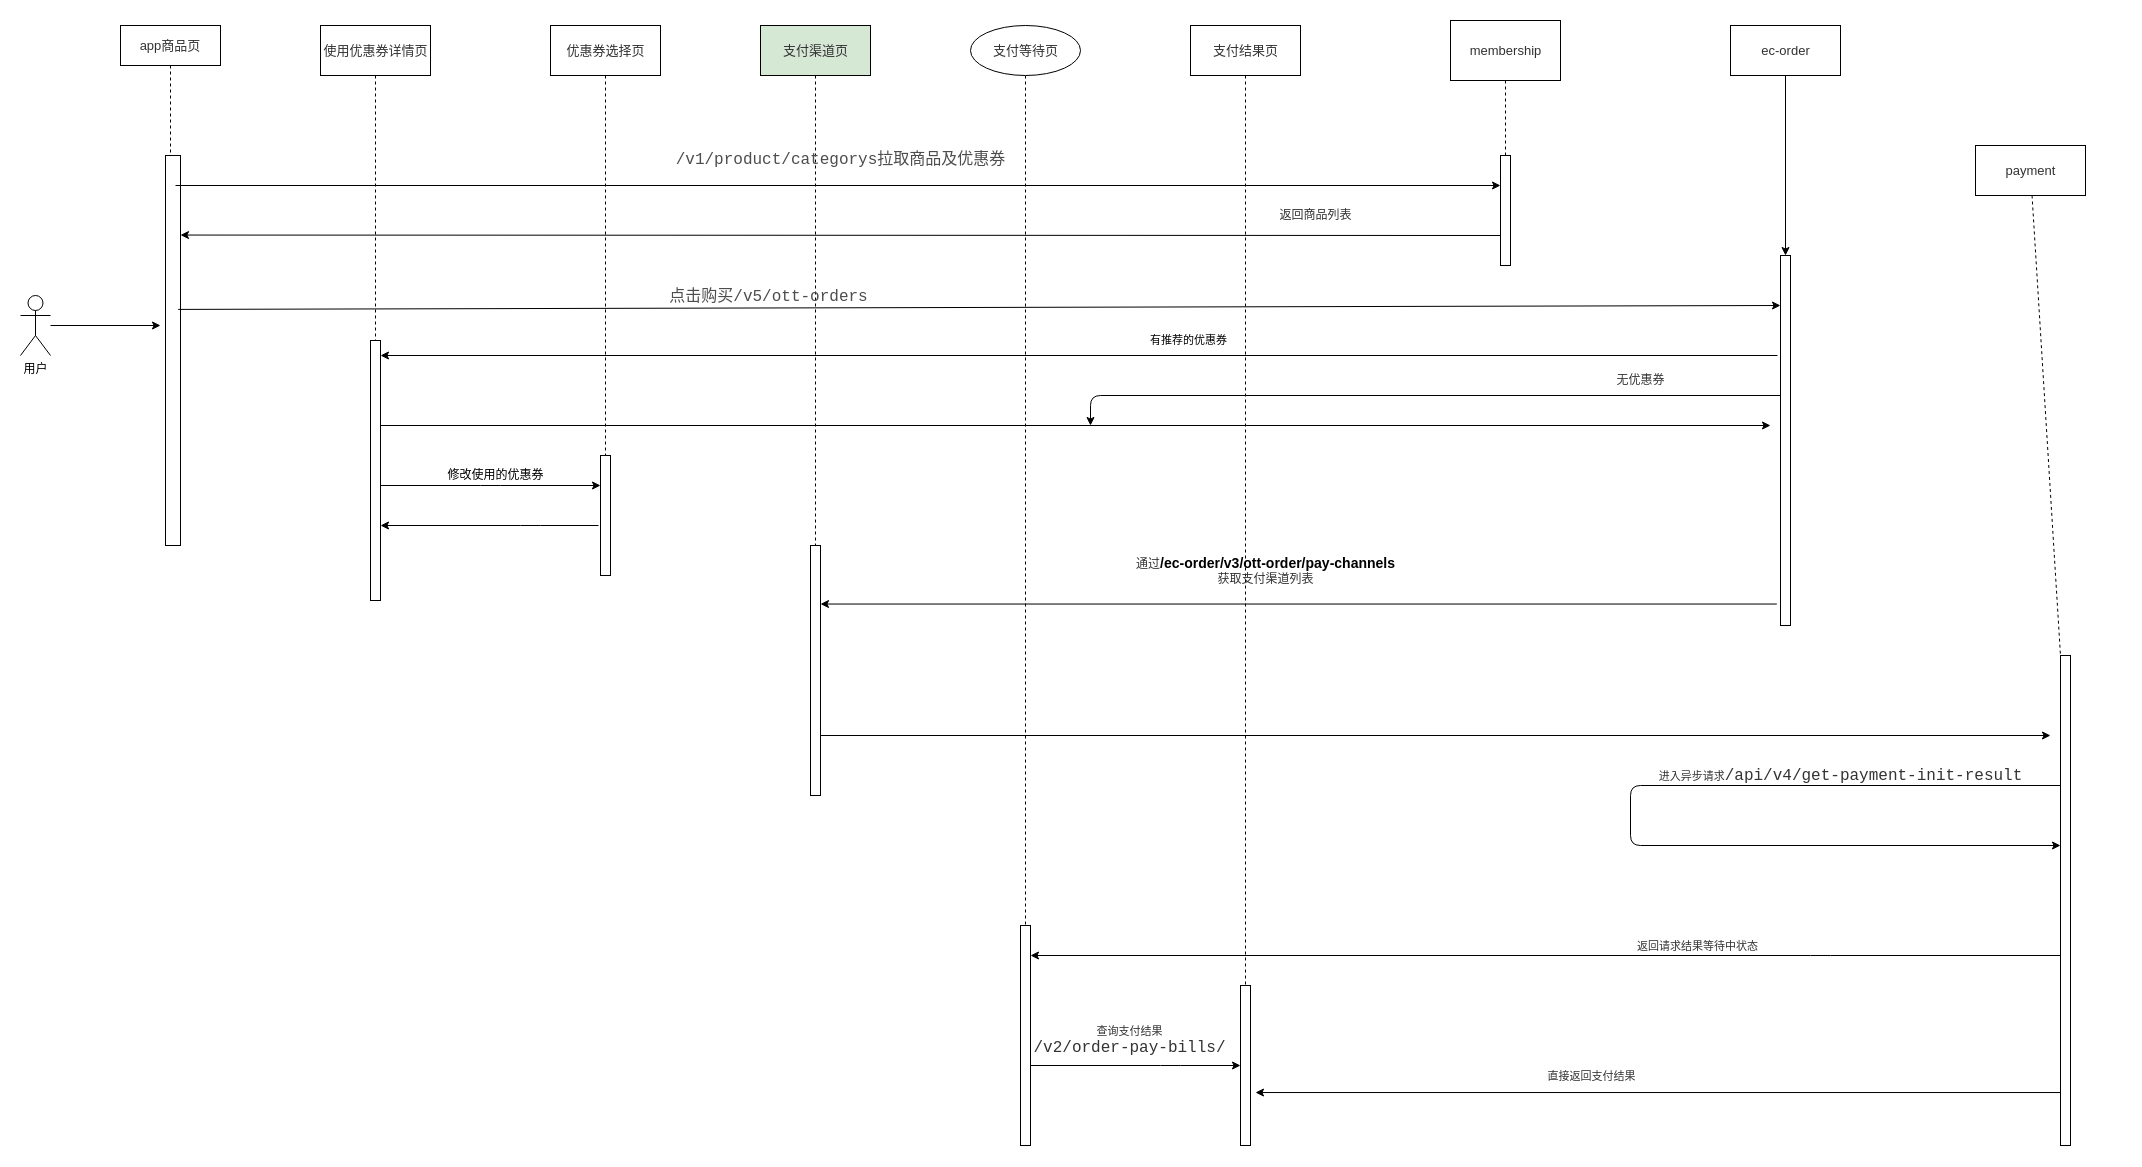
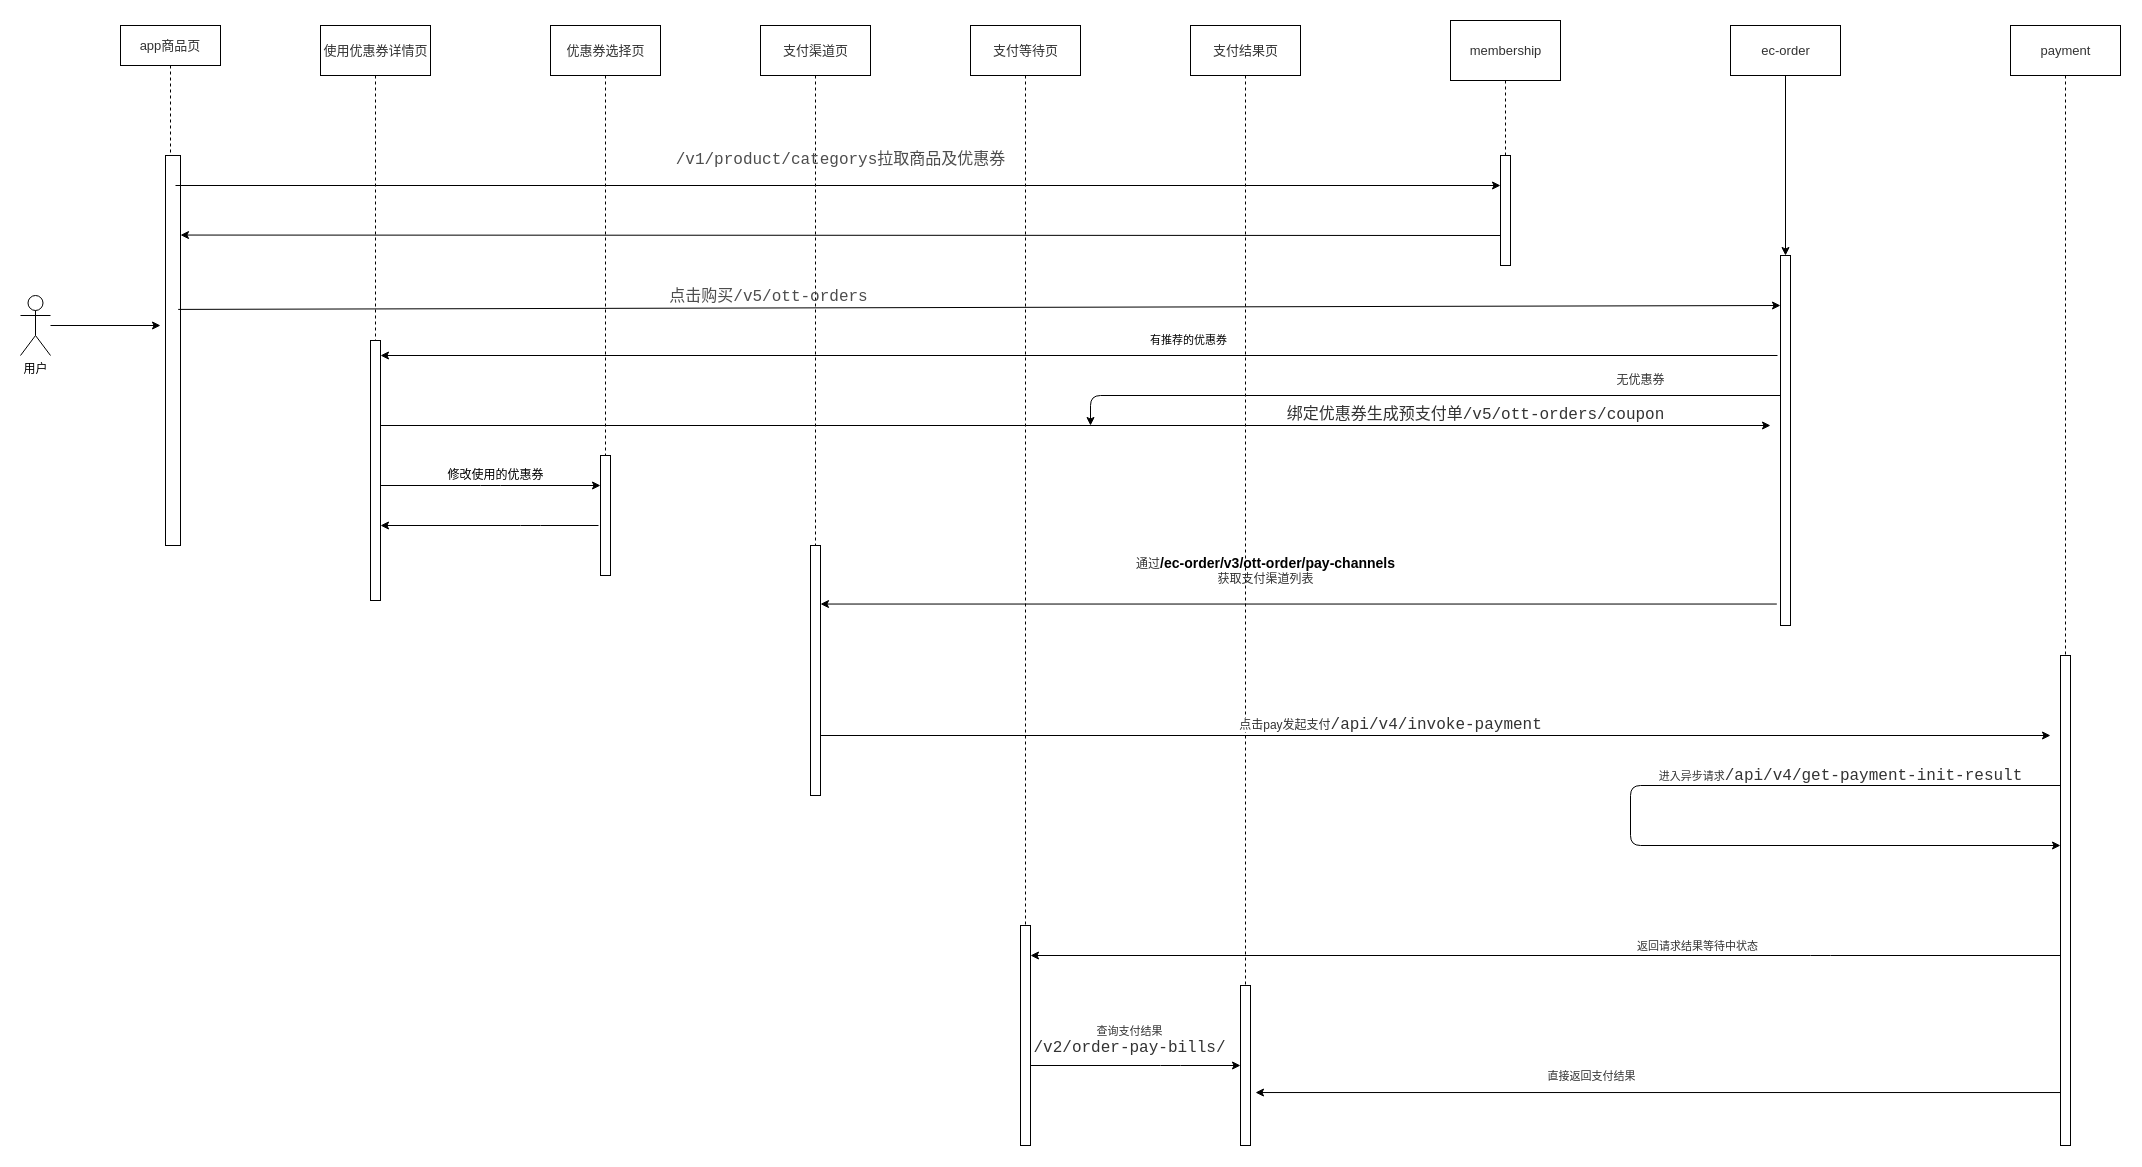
(816, 51) -> (816, 51)
(1026, 51) -> (1026, 51)
(2031, 171) -> (2066, 51)
(1316, 216) -> none
none -> (1476, 416)
none -> (1391, 726)
